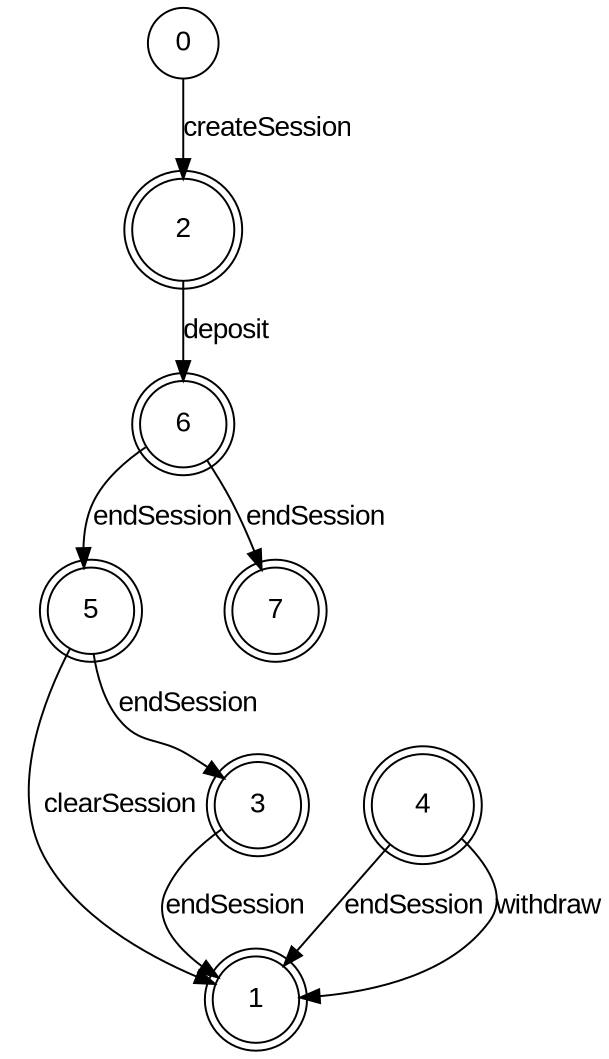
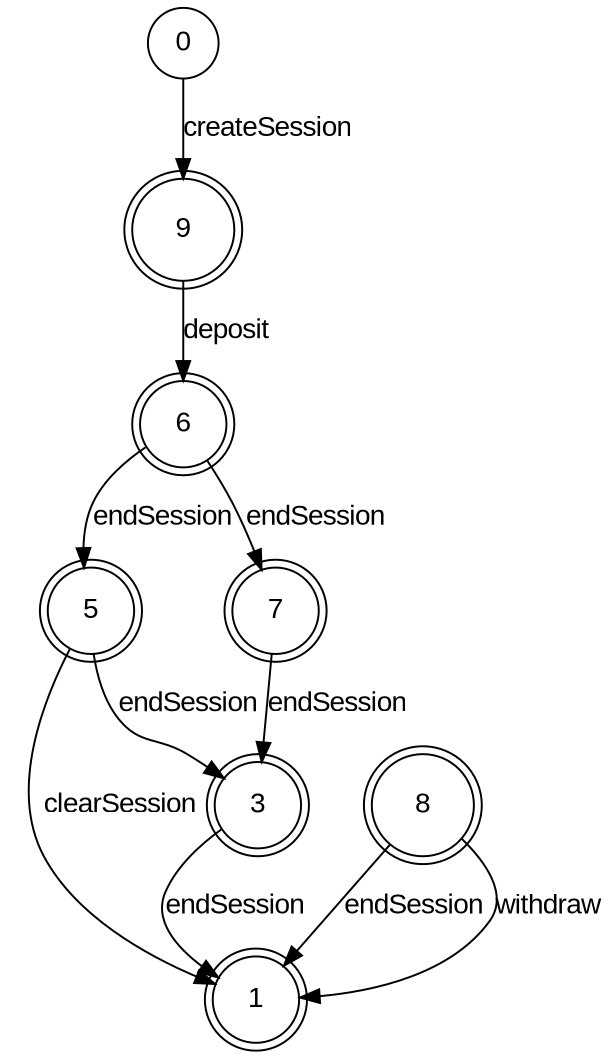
(183, 230) -> (183, 230)
none -> (268, 698)
(423, 805) -> (423, 805)
